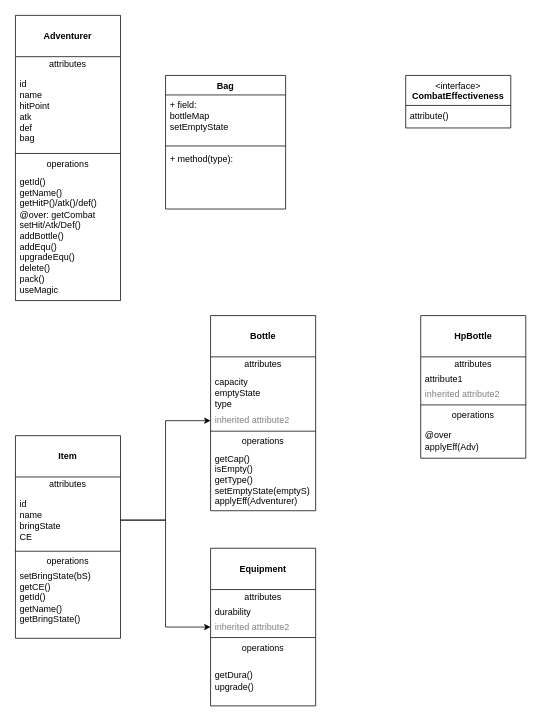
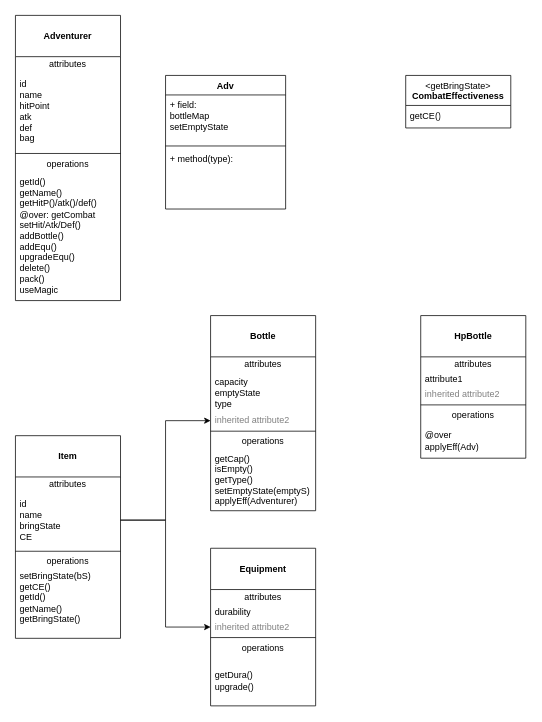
(225, 86) -> (225, 86)
(458, 91) -> (458, 91)
(436, 117) -> (428, 117)
